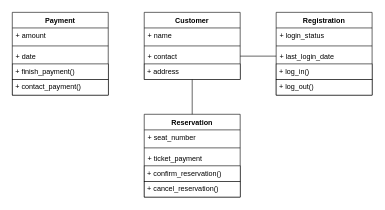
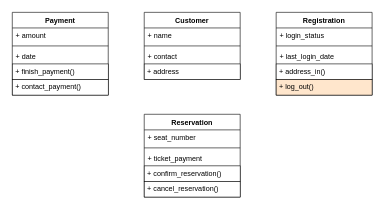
(258, 56) -> none
(295, 72) -> (304, 72)
(324, 87) -> (324, 87)
(192, 97) -> none
